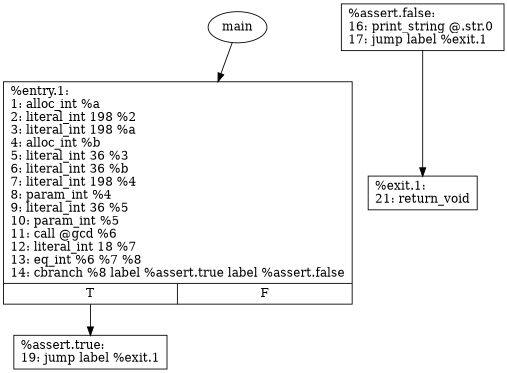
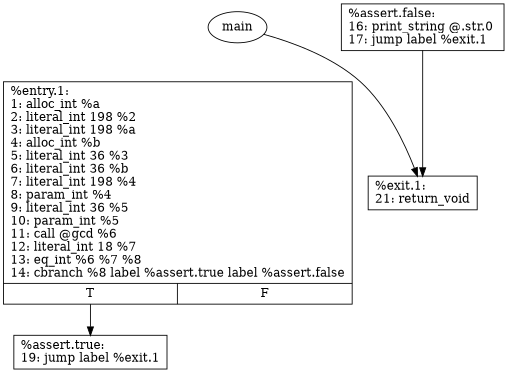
(227, 58) -> (358, 80)
